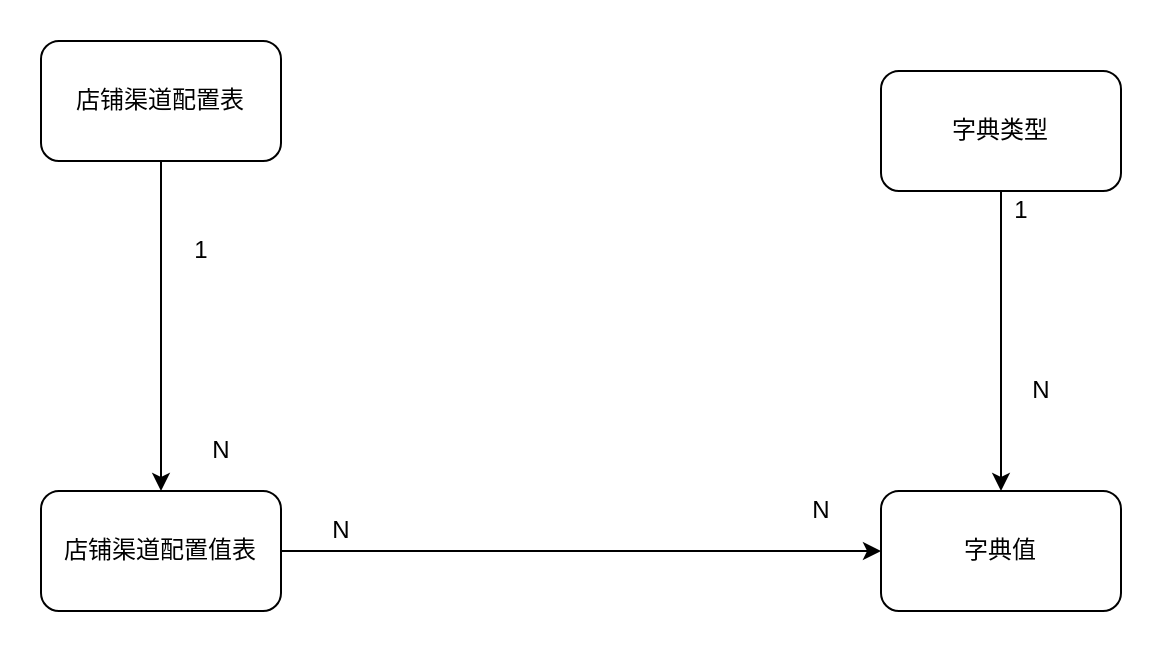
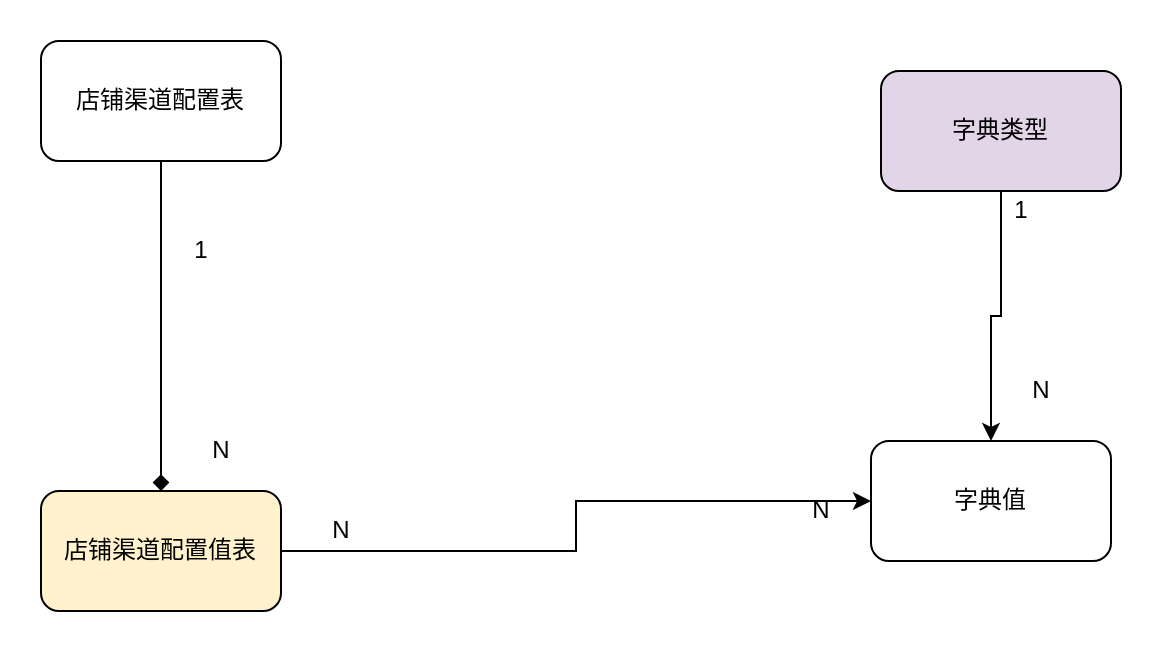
(1001, 131) -> (1001, 131)
(161, 476) -> (161, 475)
(161, 551) -> (161, 551)
(1001, 551) -> (991, 501)
